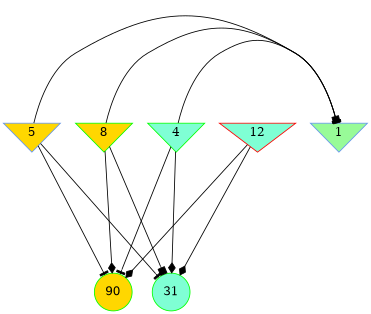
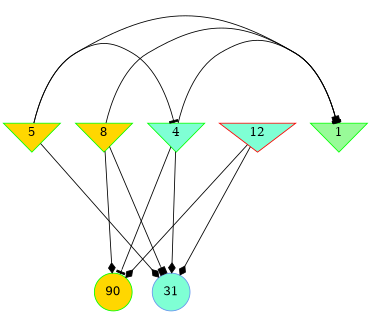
(32, 133) -> (32, 133)
(339, 133) -> (339, 133)
(70, 208) -> (107, 44)
(98, 209) -> (98, 209)
(171, 292) -> (171, 292)
